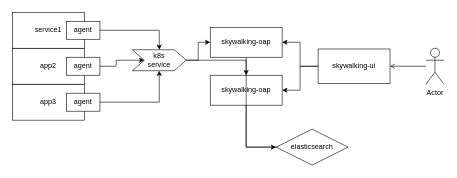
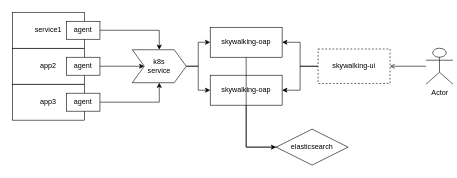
(159, 60) -> (159, 66)
(354, 66) -> (354, 66)
(435, 66) -> (440, 66)
